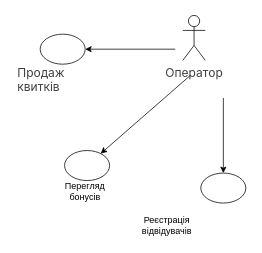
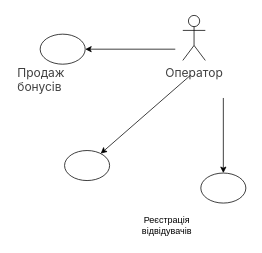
(52, 71) -> (52, 71)
(85, 192) -> none
